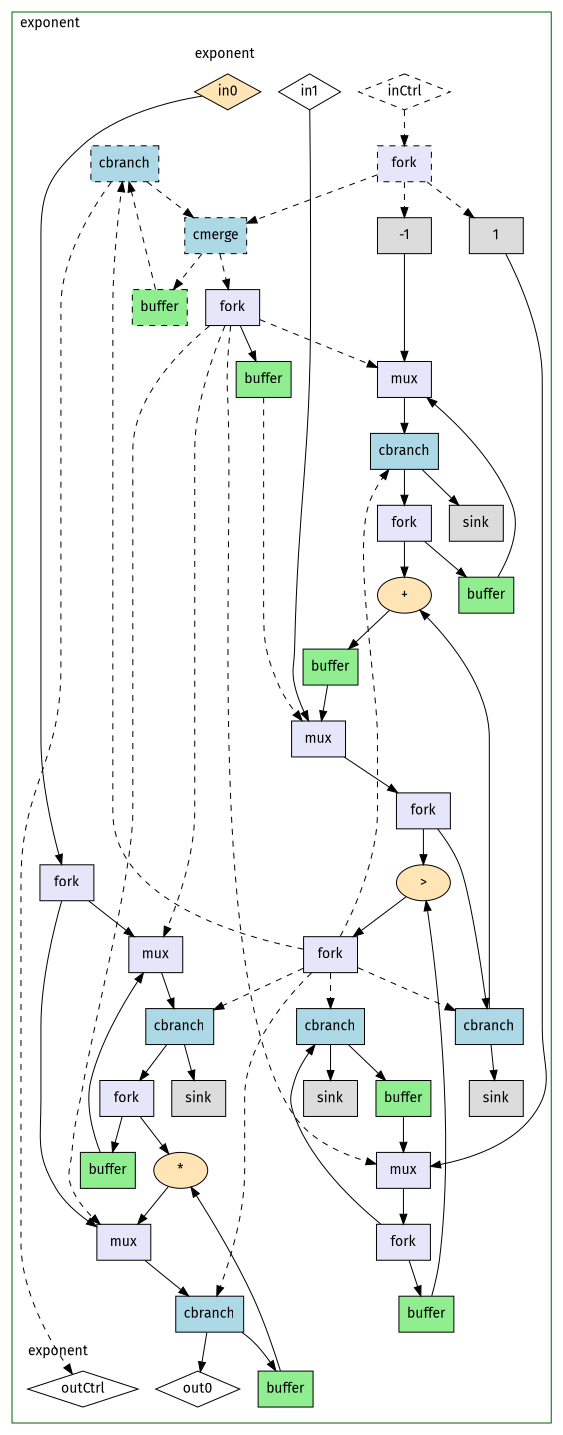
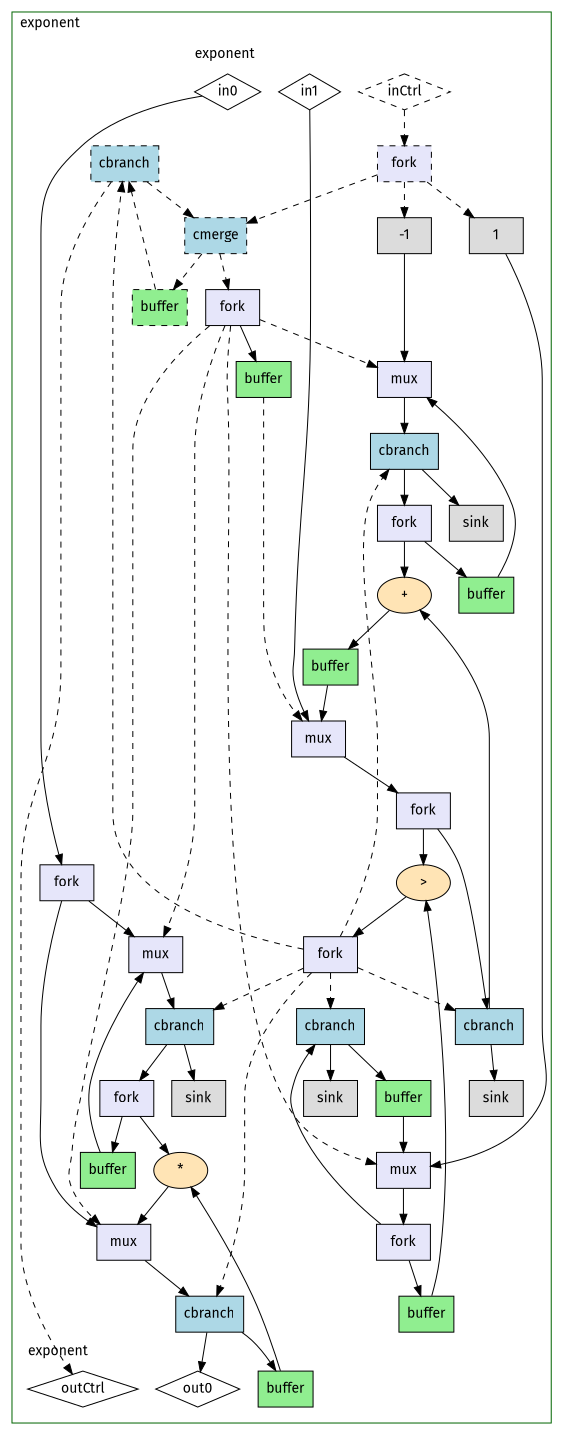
(228, 92) -> (228, 92)
